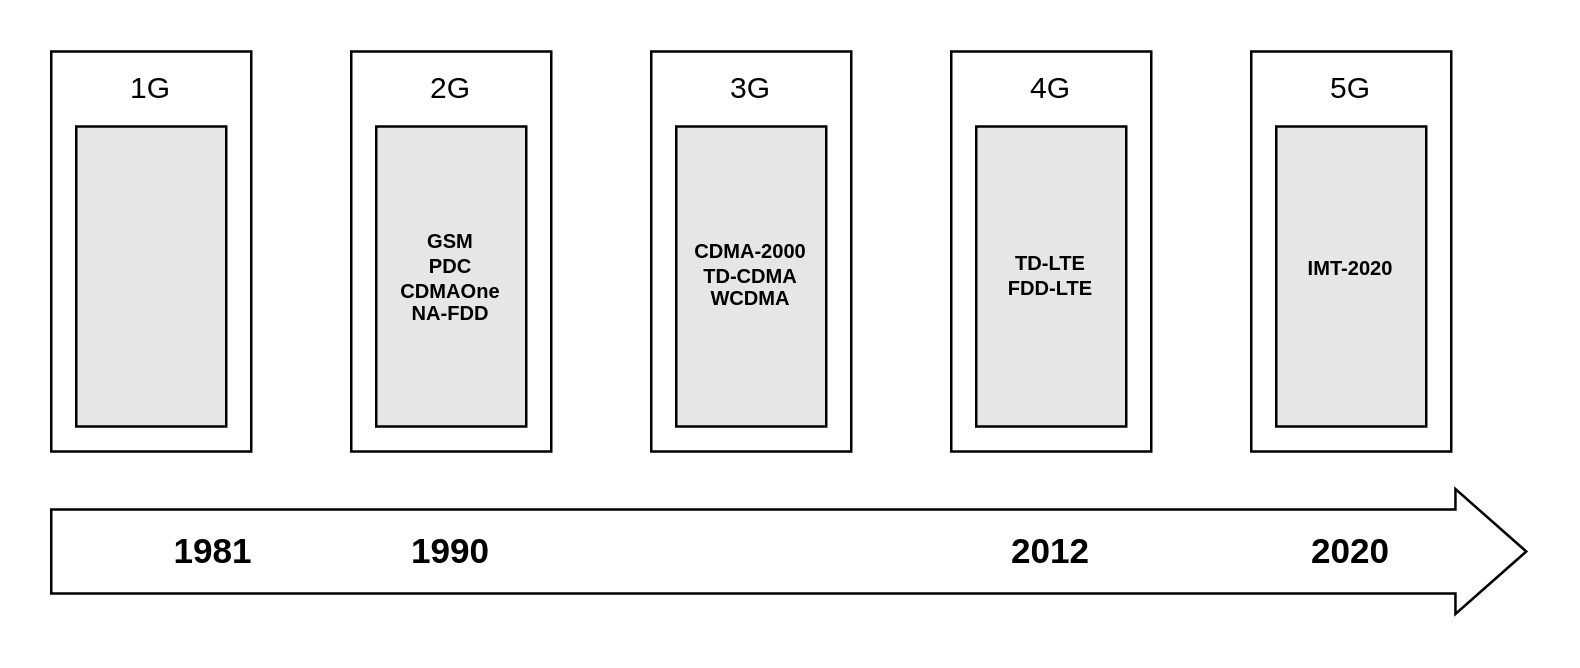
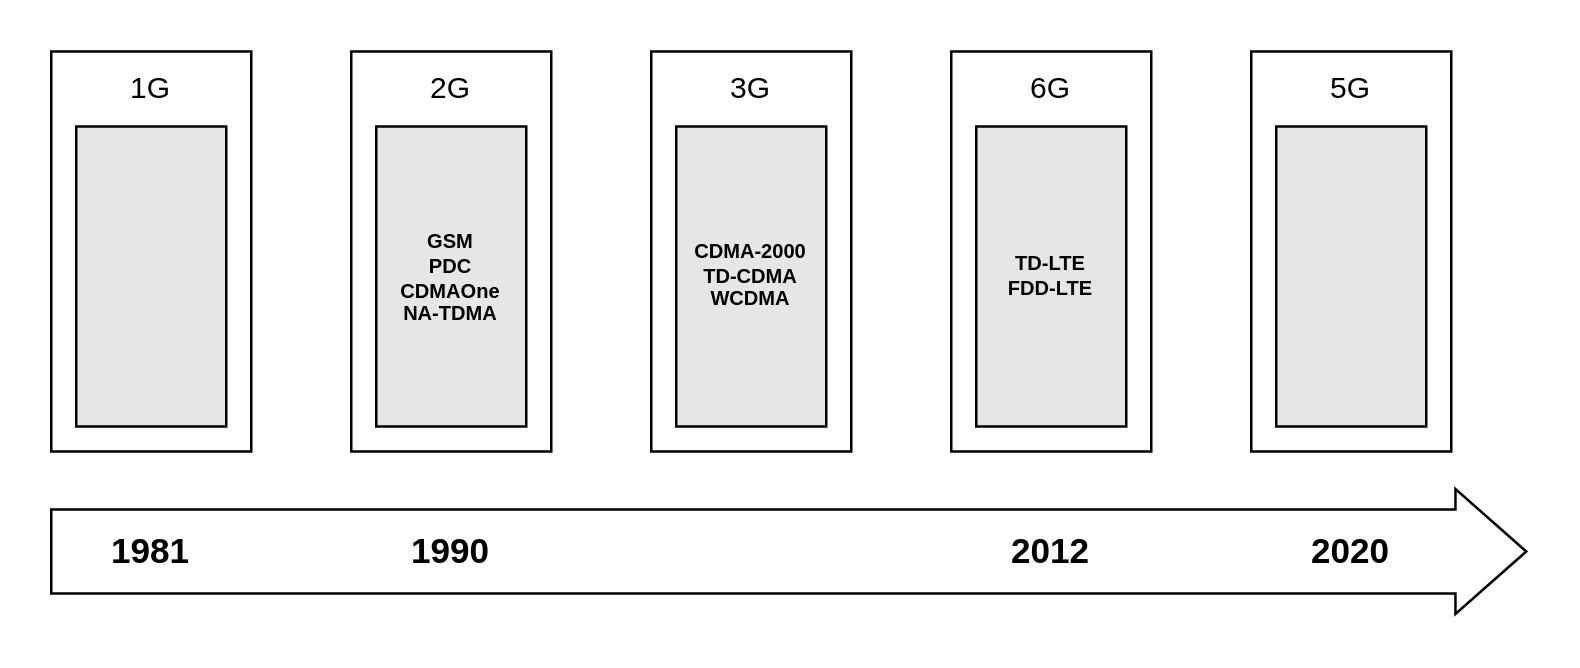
(1051, 89) -> (1051, 89)
(1351, 268) -> none
(451, 279) -> (451, 279)
(214, 551) -> (151, 551)
